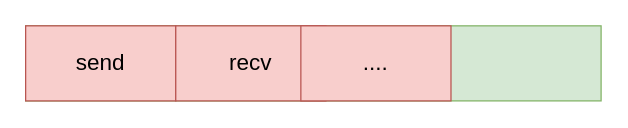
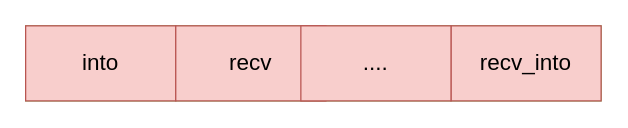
(101, 63) -> (101, 63)
none -> (526, 63)
